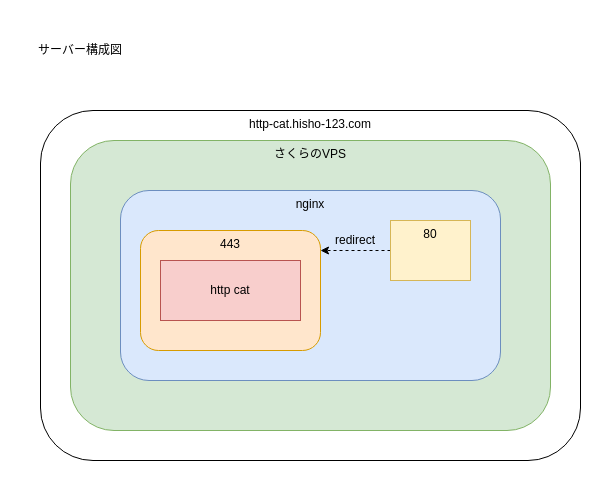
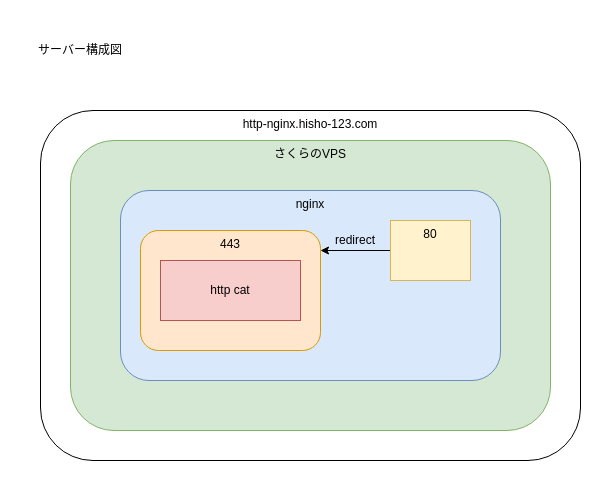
(311, 125) -> (311, 125)
(359, 251) -> (359, 251)
